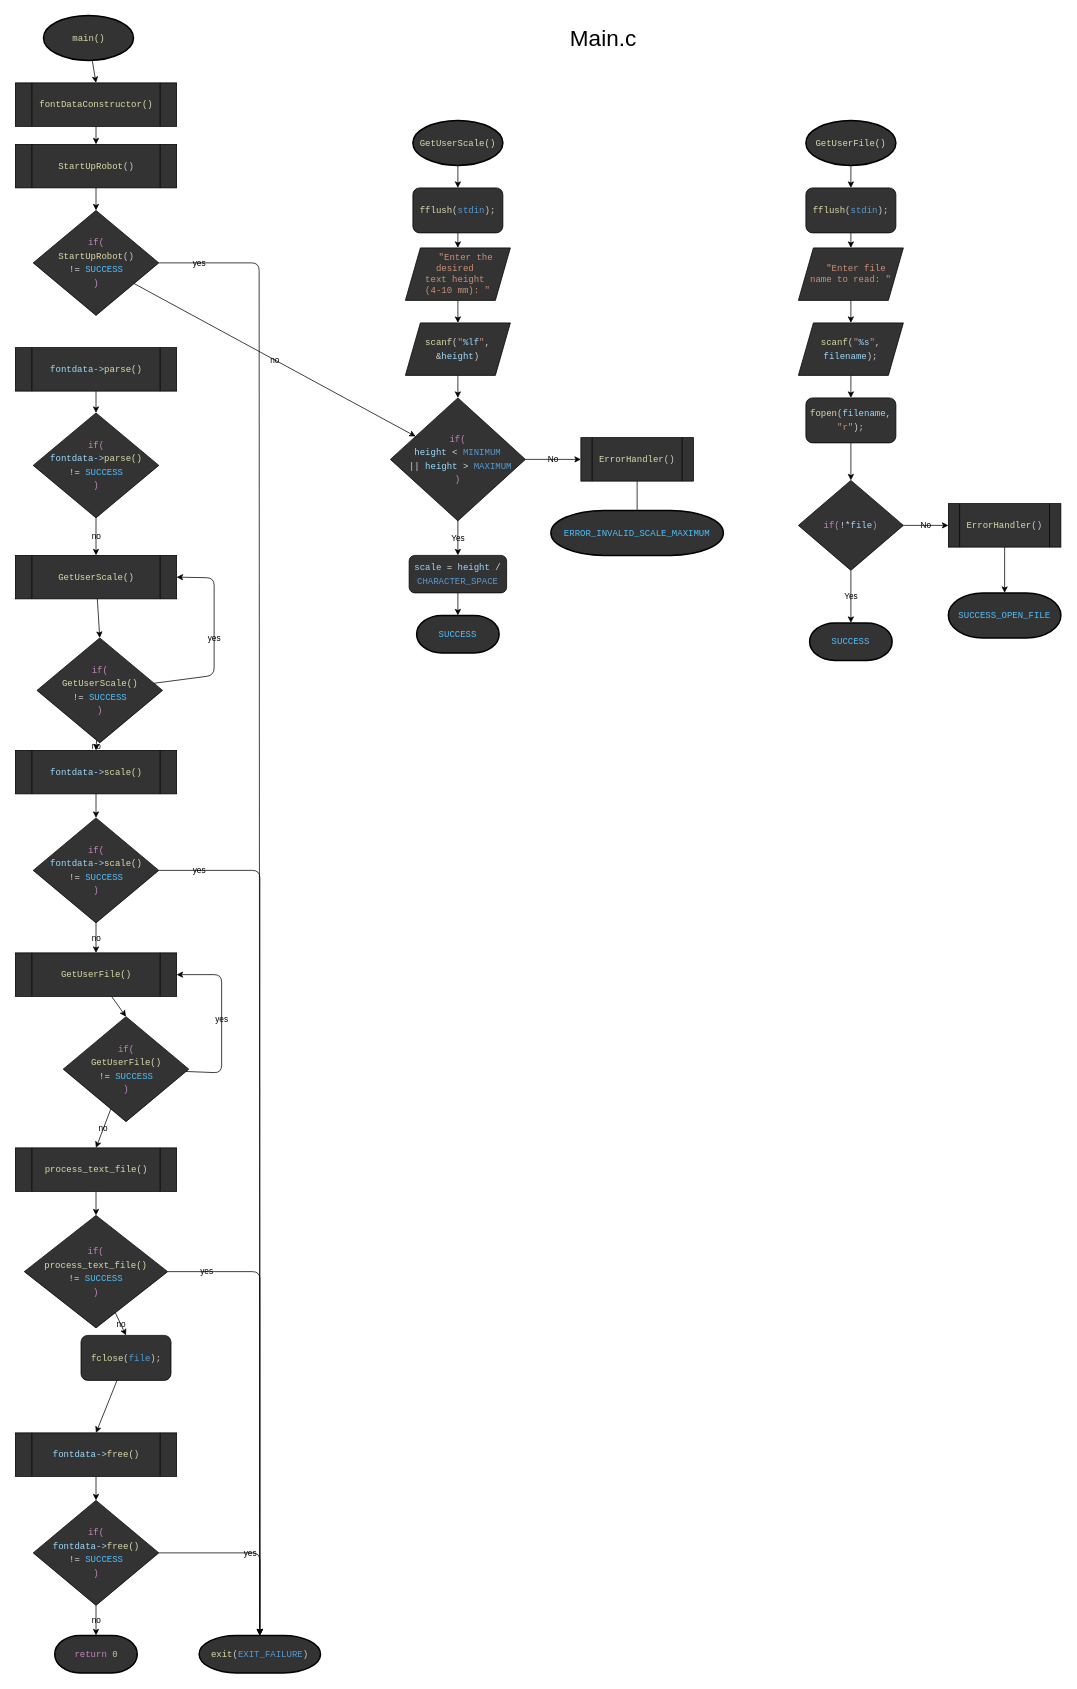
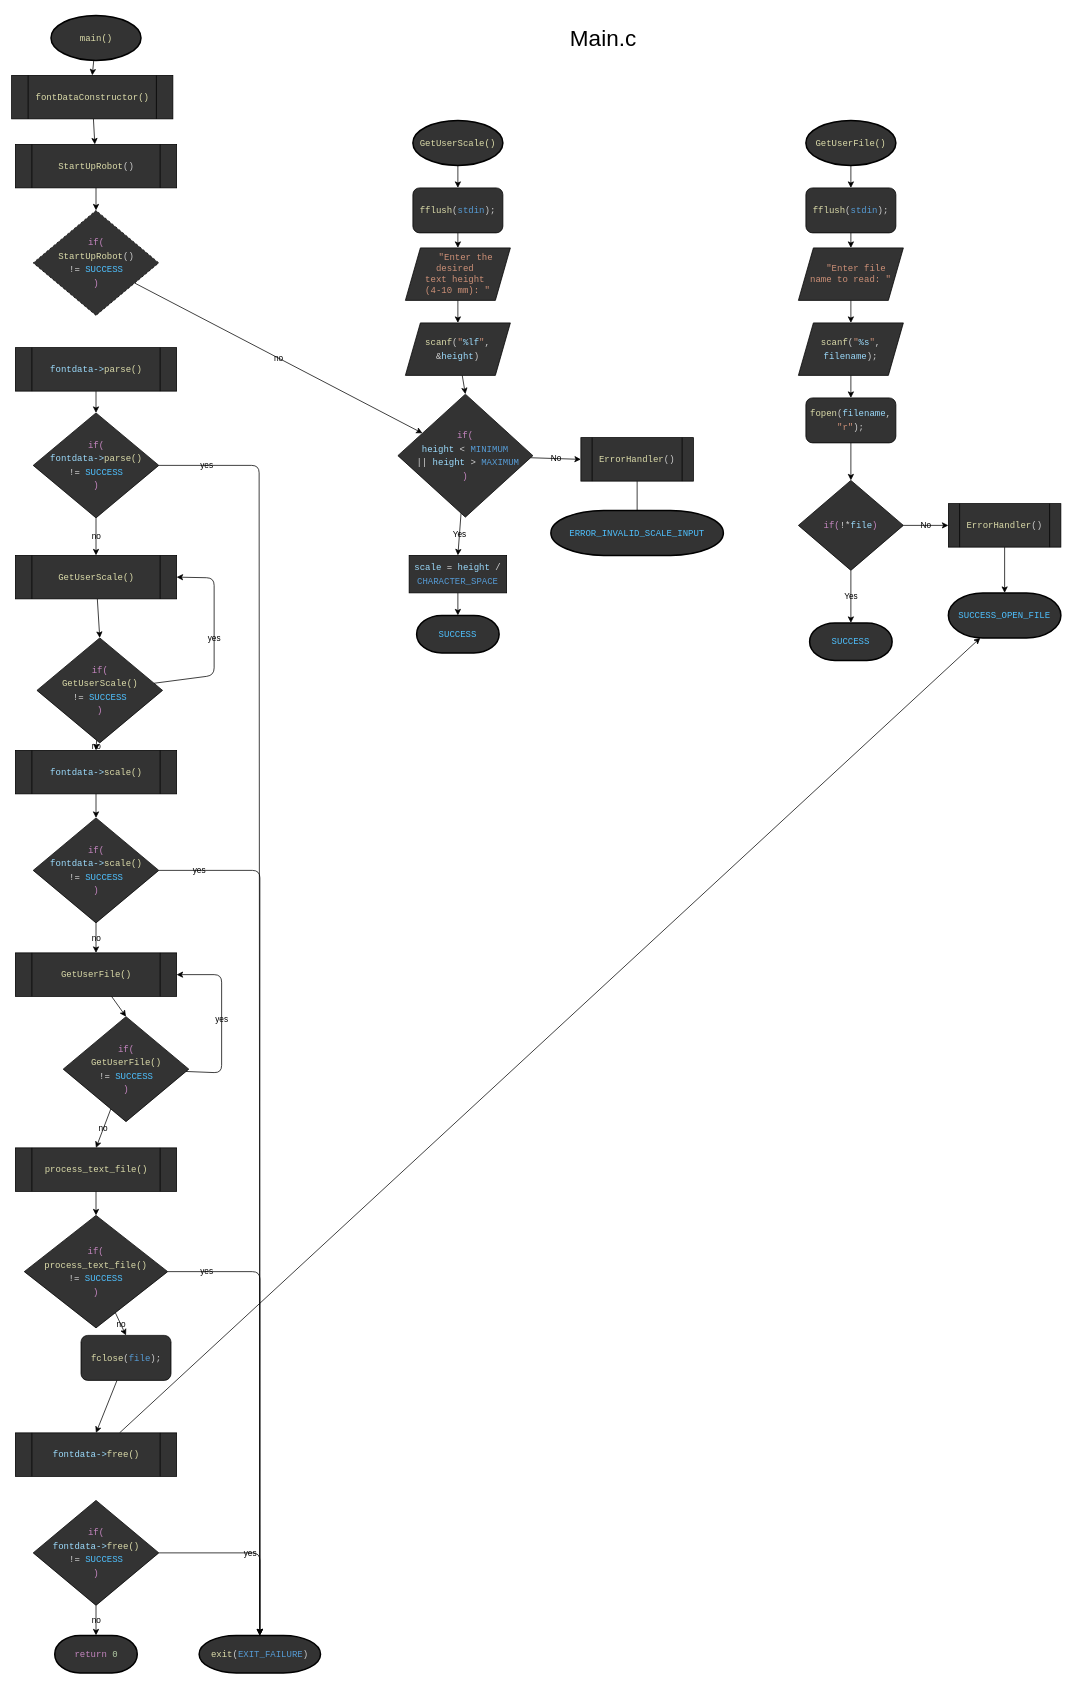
(89, 38) -> (96, 38)
(96, 105) -> (92, 97)
(96, 263) -> (96, 263)
(259, 317) -> none
(458, 459) -> (465, 456)
none -> (207, 465)
(637, 533) -> (637, 533)
(458, 574) -> (458, 574)
(96, 1494) -> (549, 1036)
